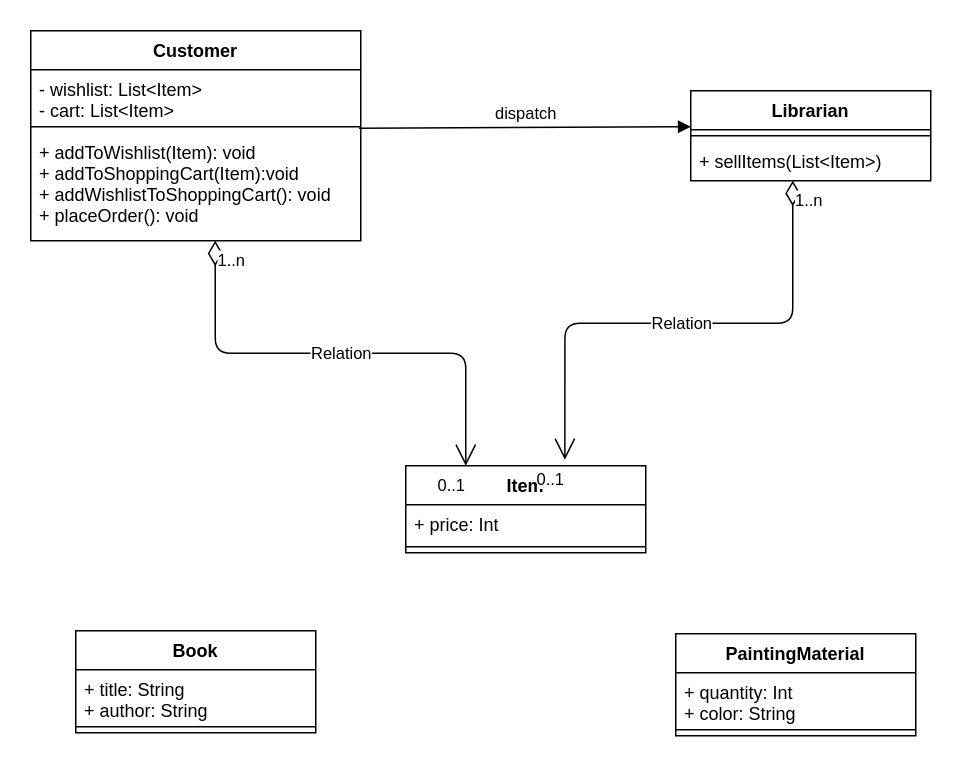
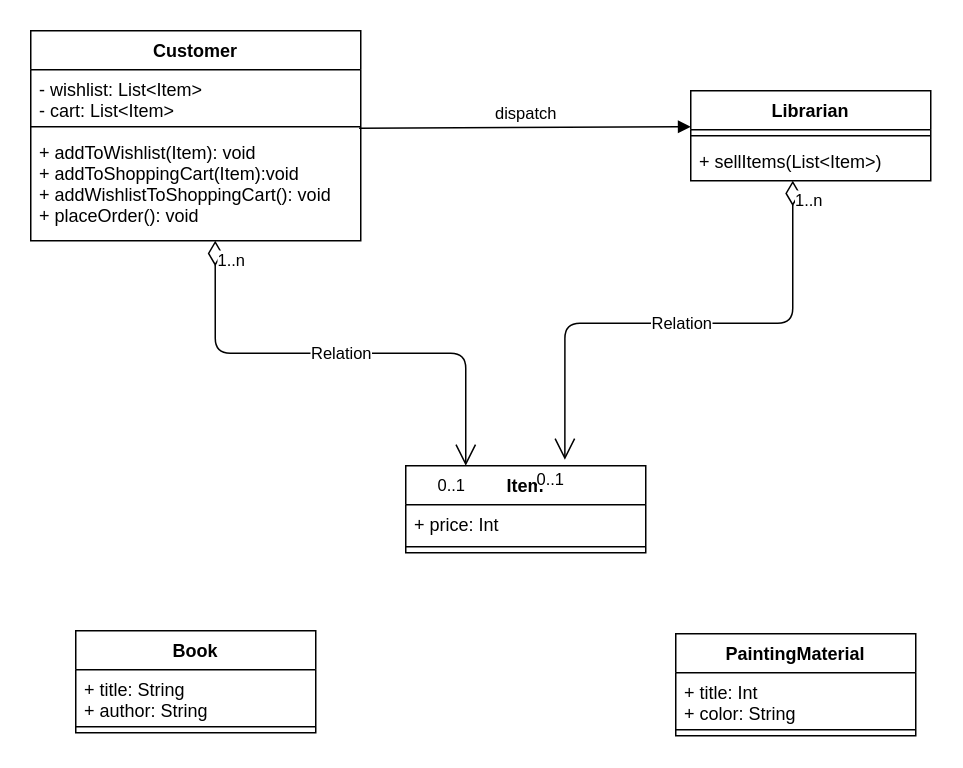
(750, 693) -> (733, 693)
